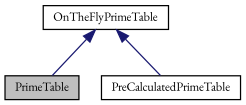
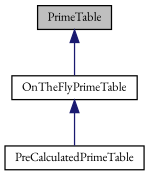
(69, 57) -> (75, 59)
